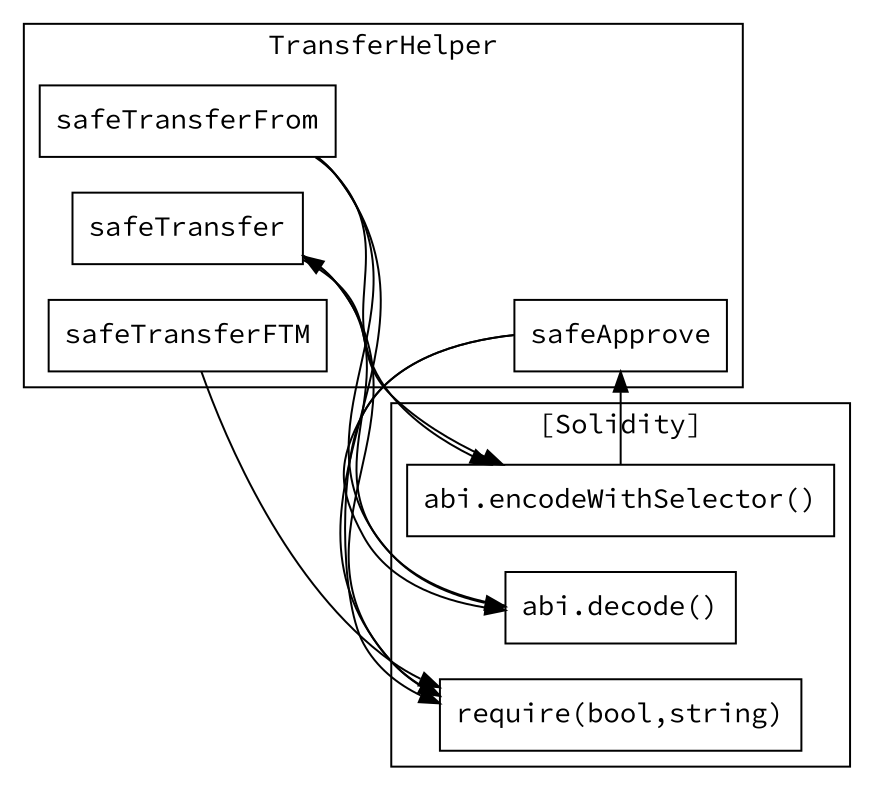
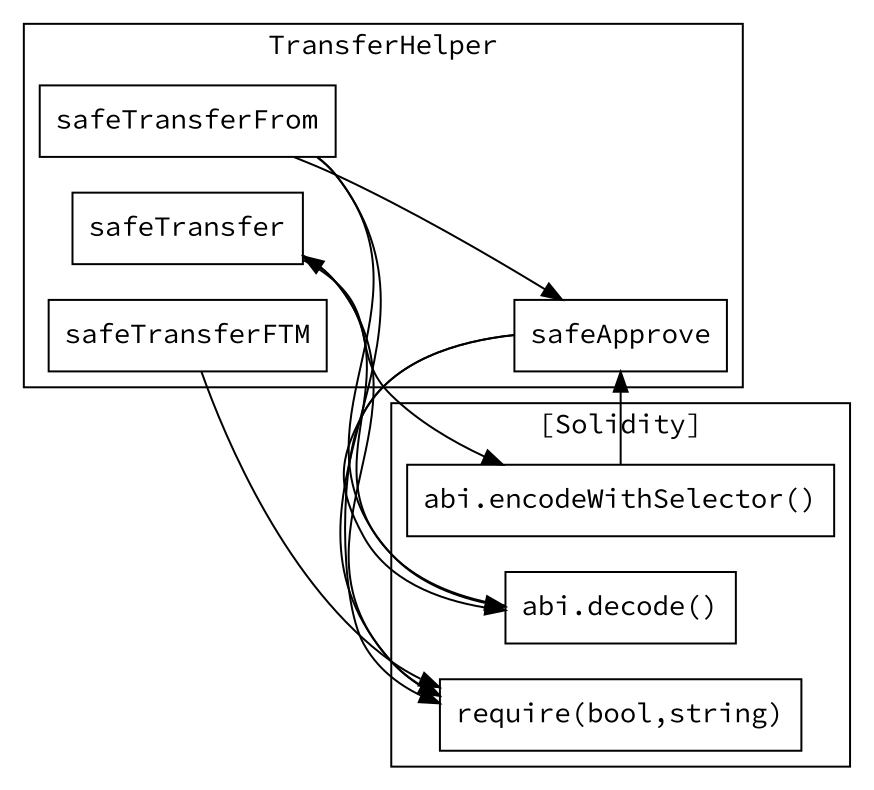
(364, 322) -> (422, 218)
